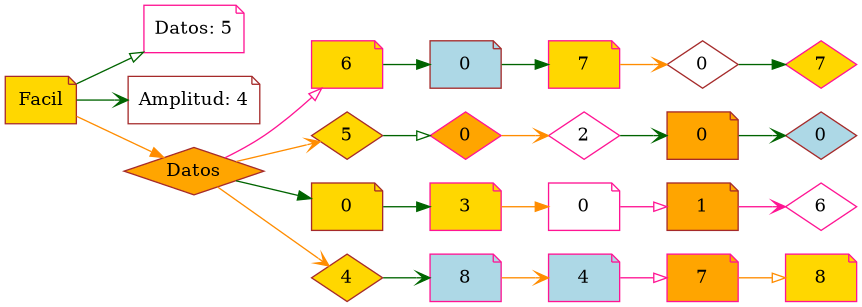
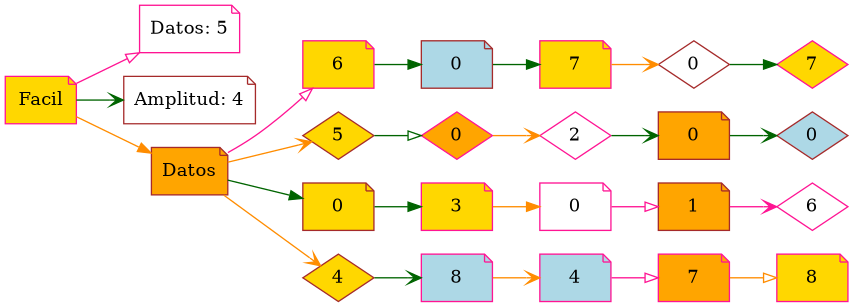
(104, 71) -> (102, 71)
(41, 100) -> (41, 100)
(194, 171) -> (190, 171)
